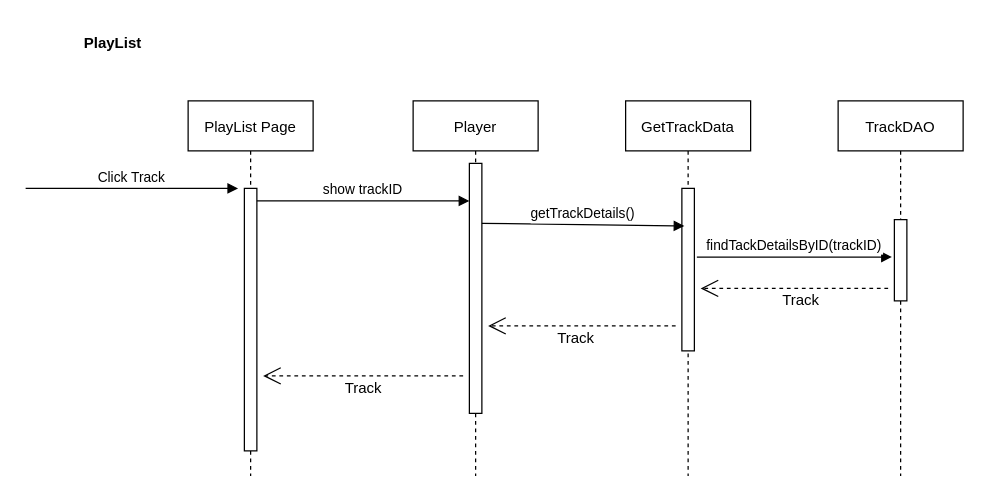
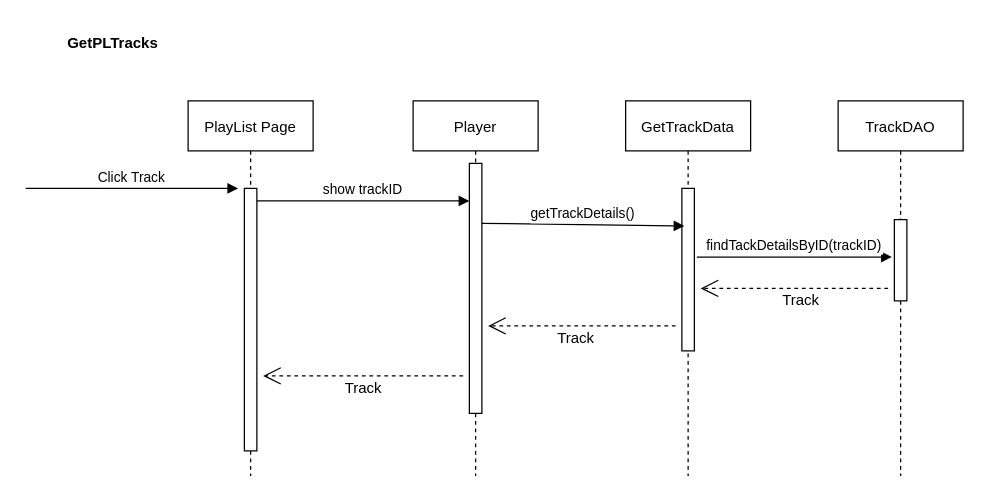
(113, 43) -> (113, 43)
